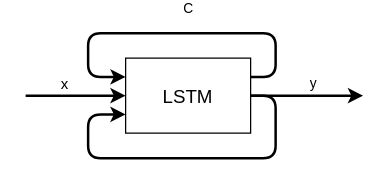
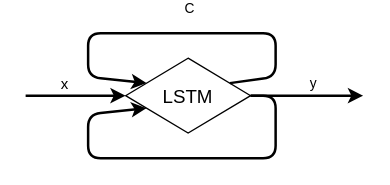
(188, 96) -> (188, 96)
